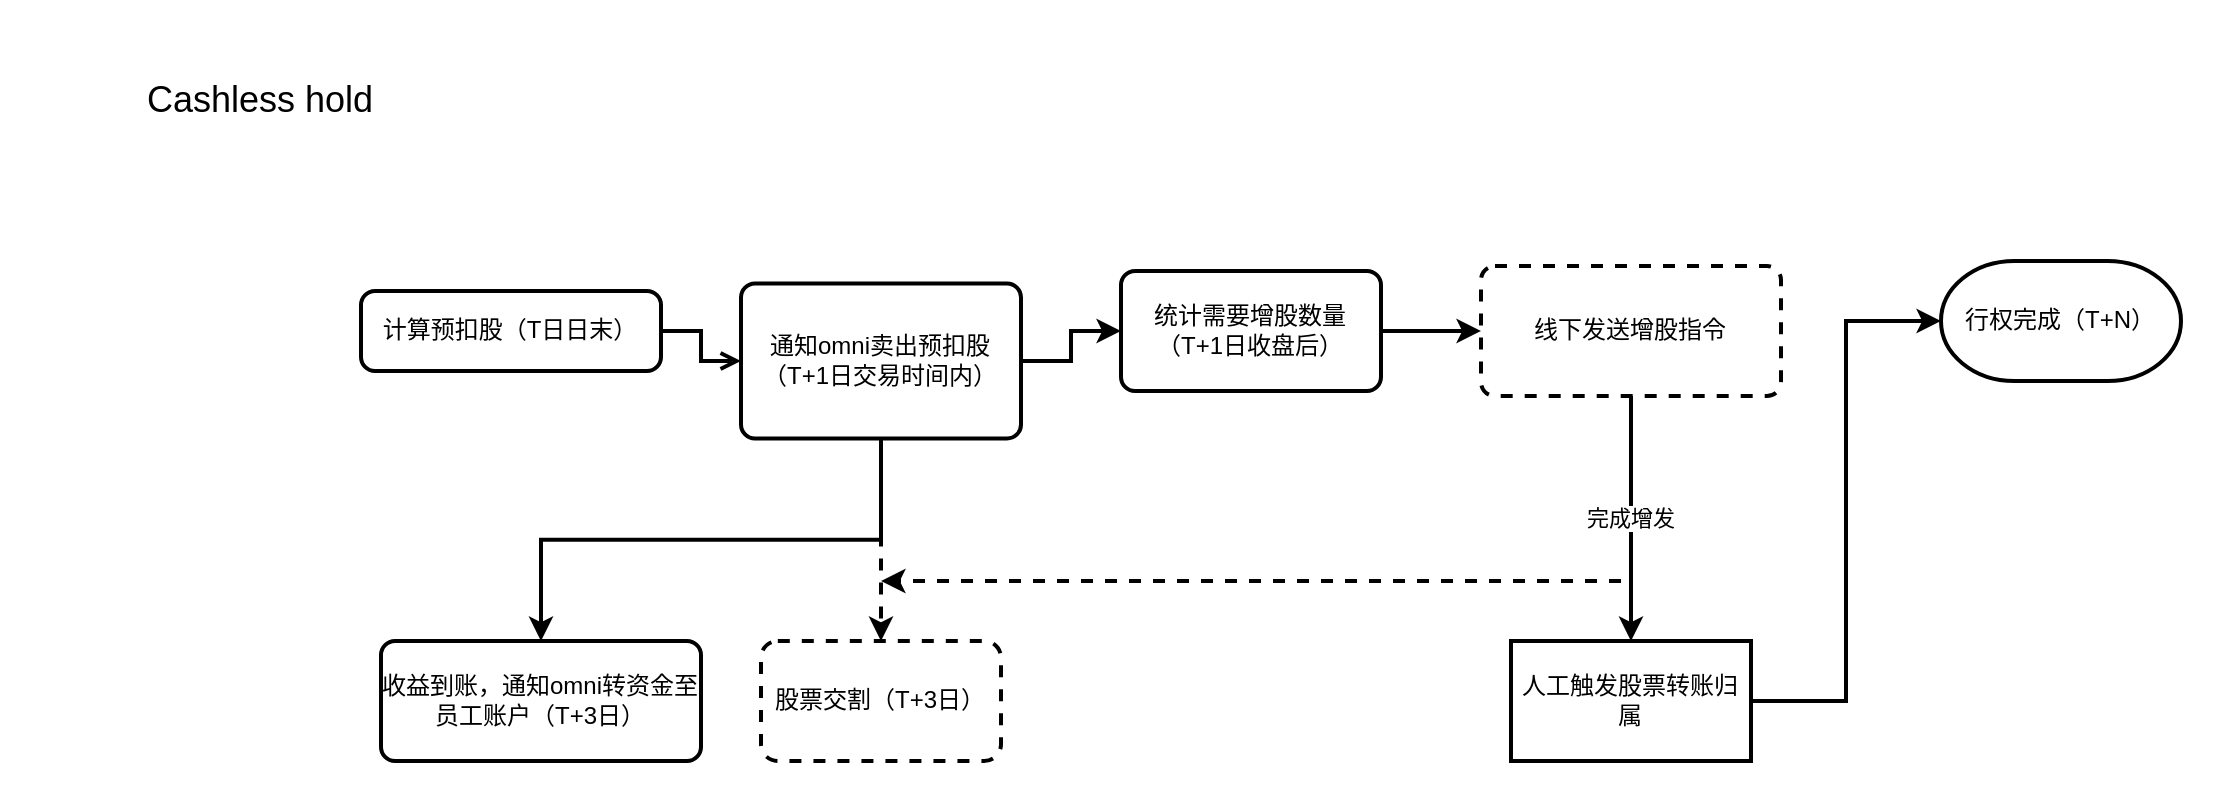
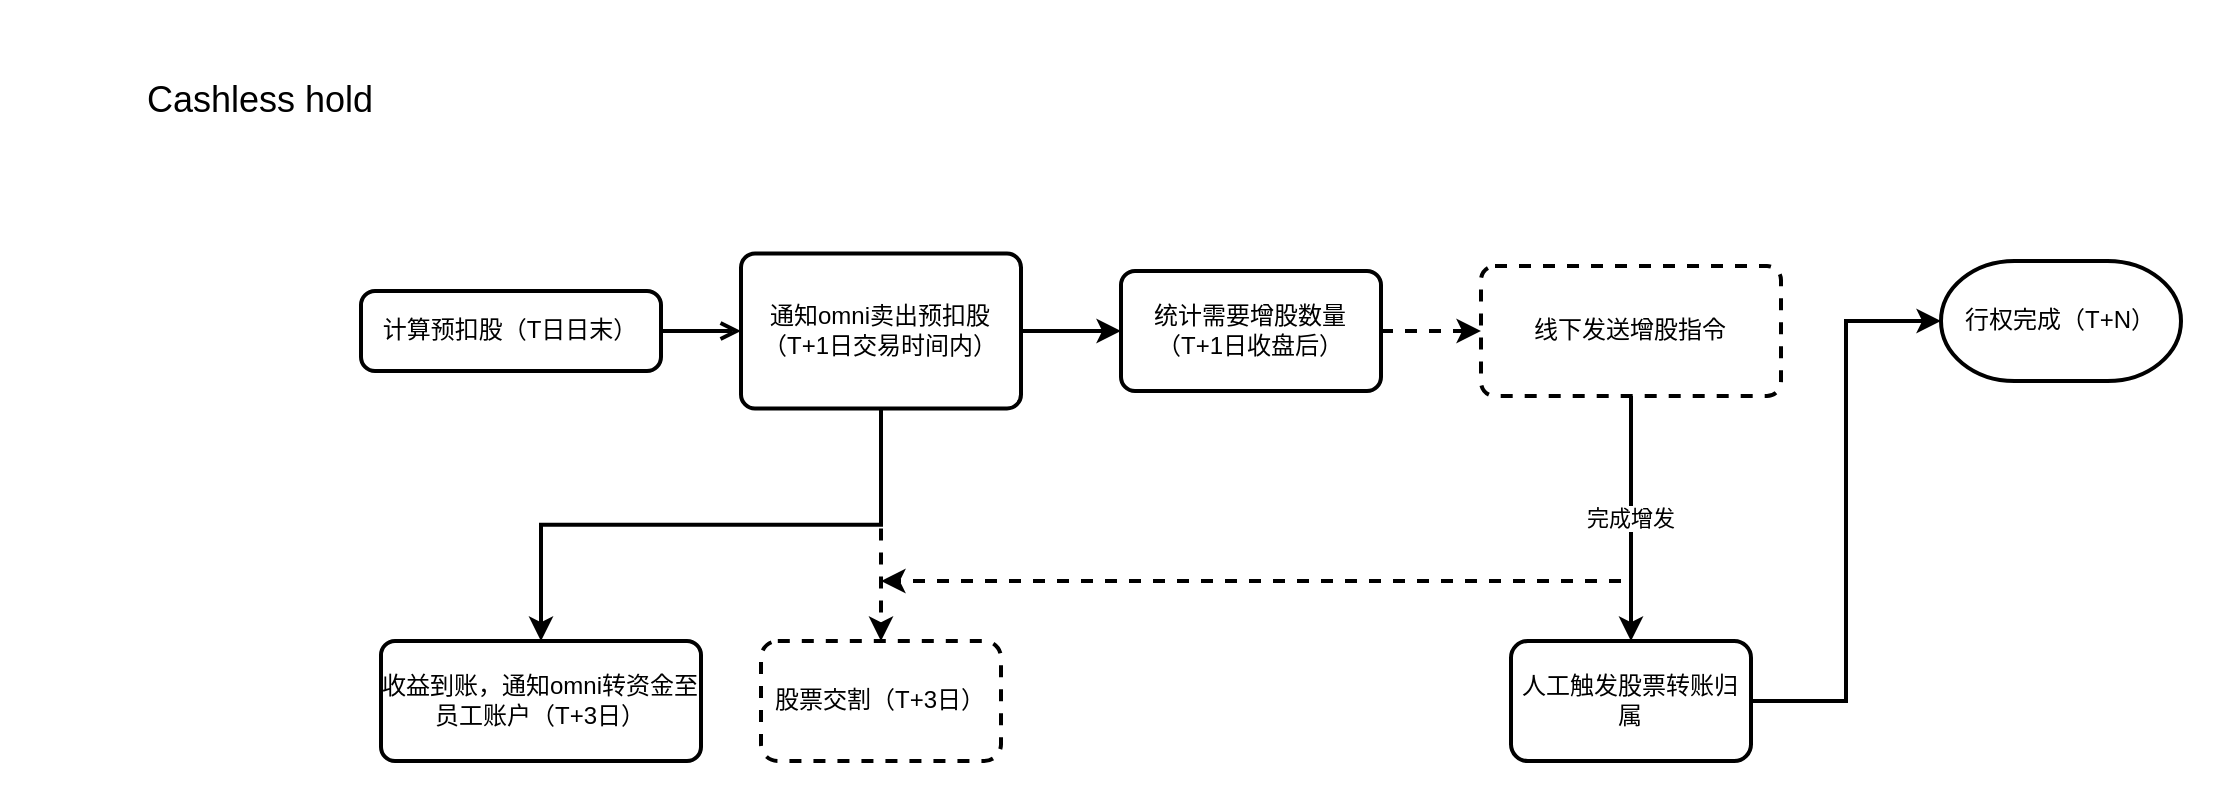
(1398, 331) -> (1398, 331)
(881, 361) -> (881, 331)
(1631, 701) -> (1631, 701)
